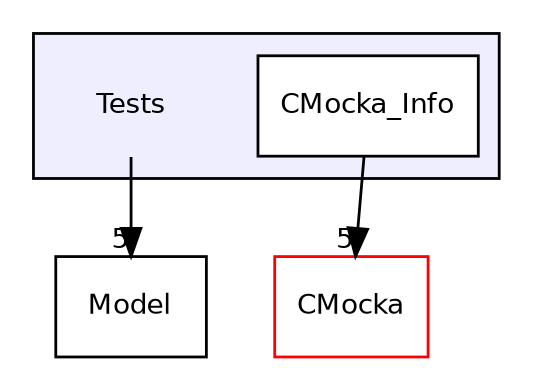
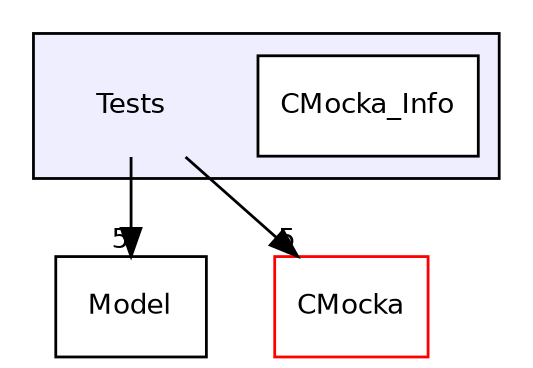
(361, 196) -> (231, 197)
